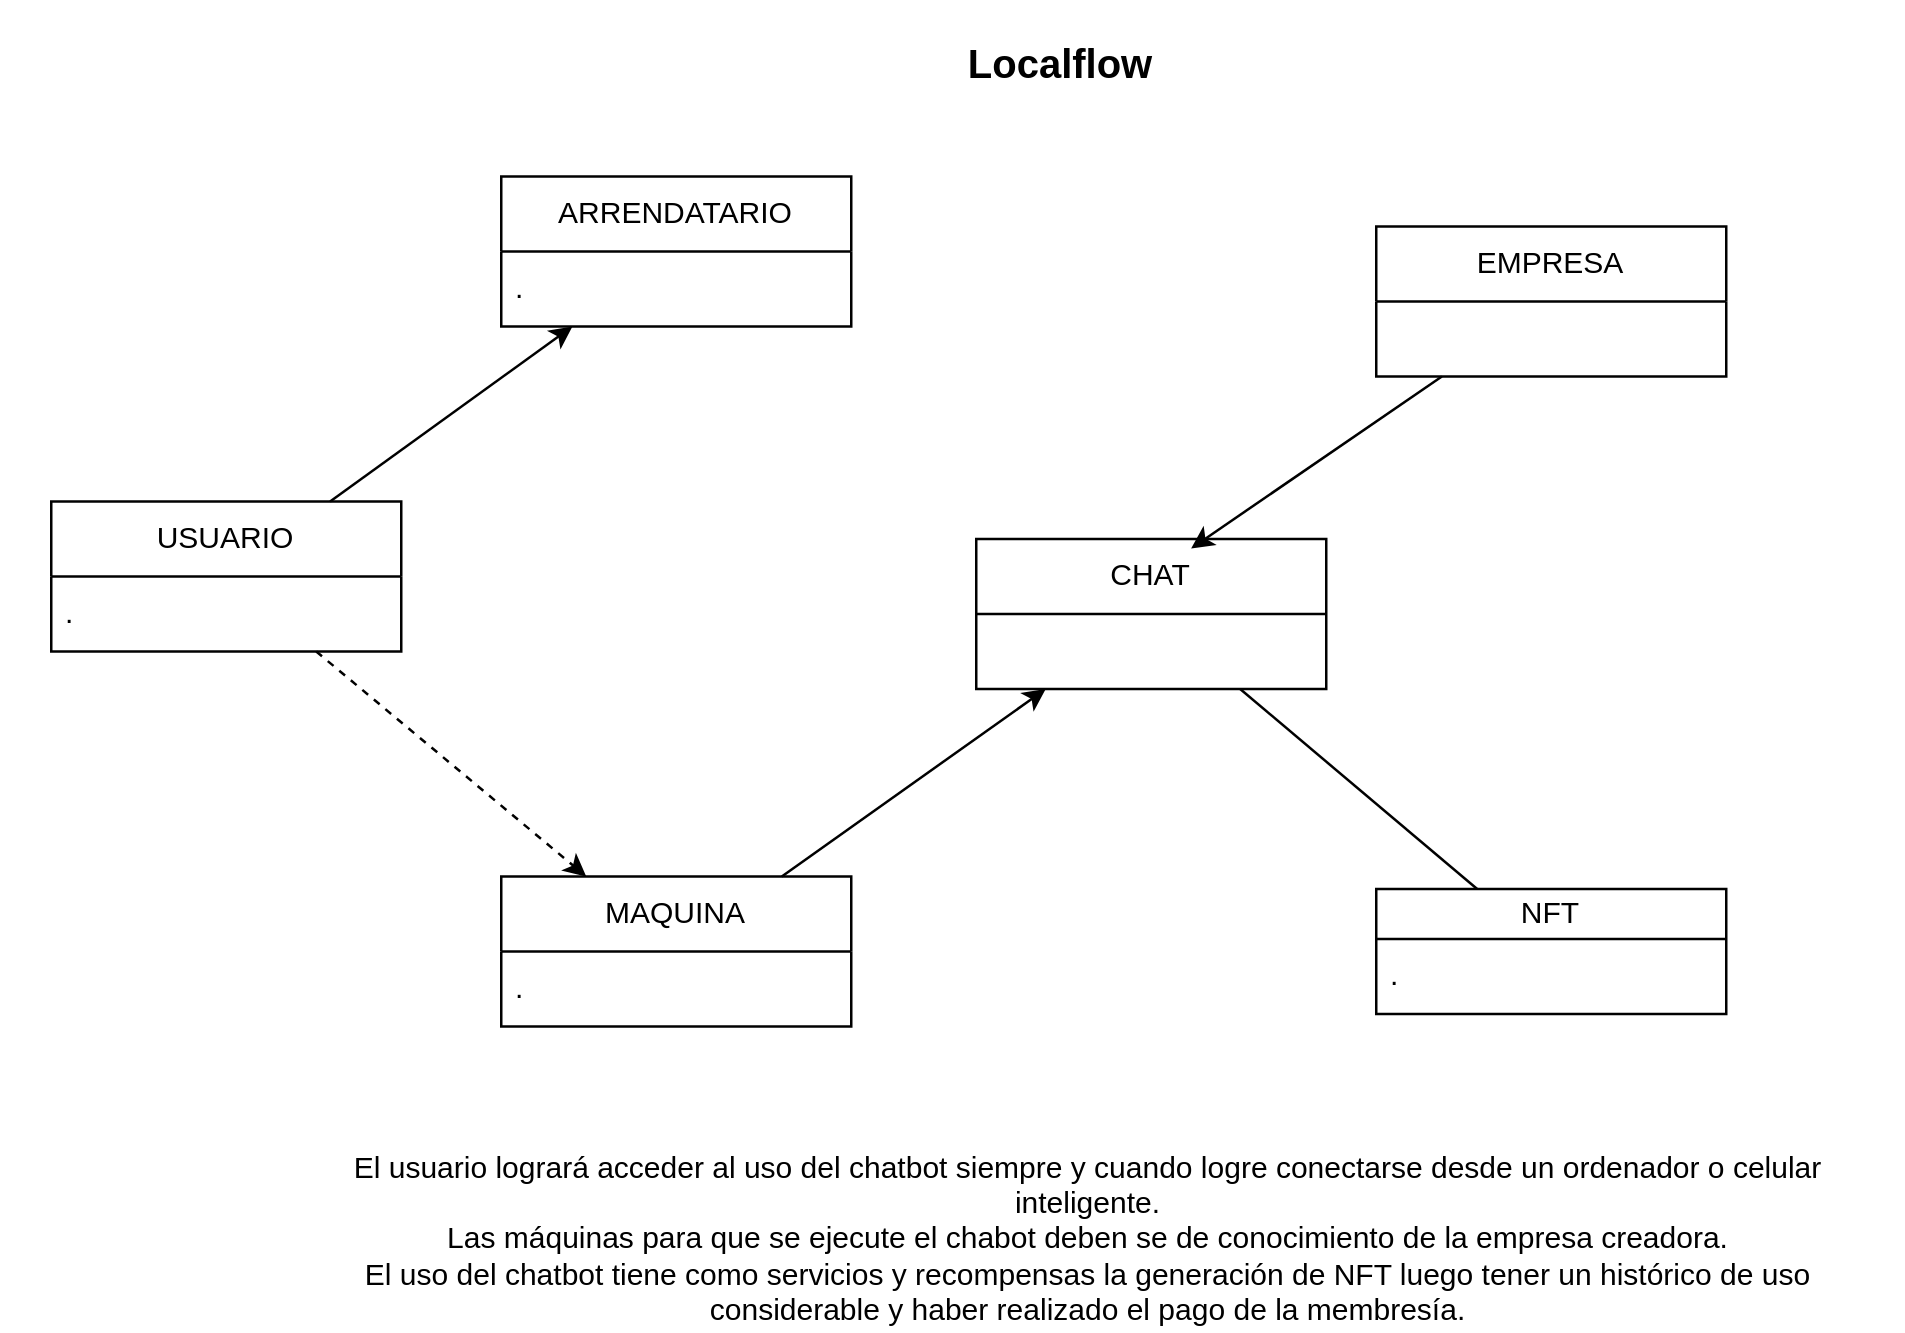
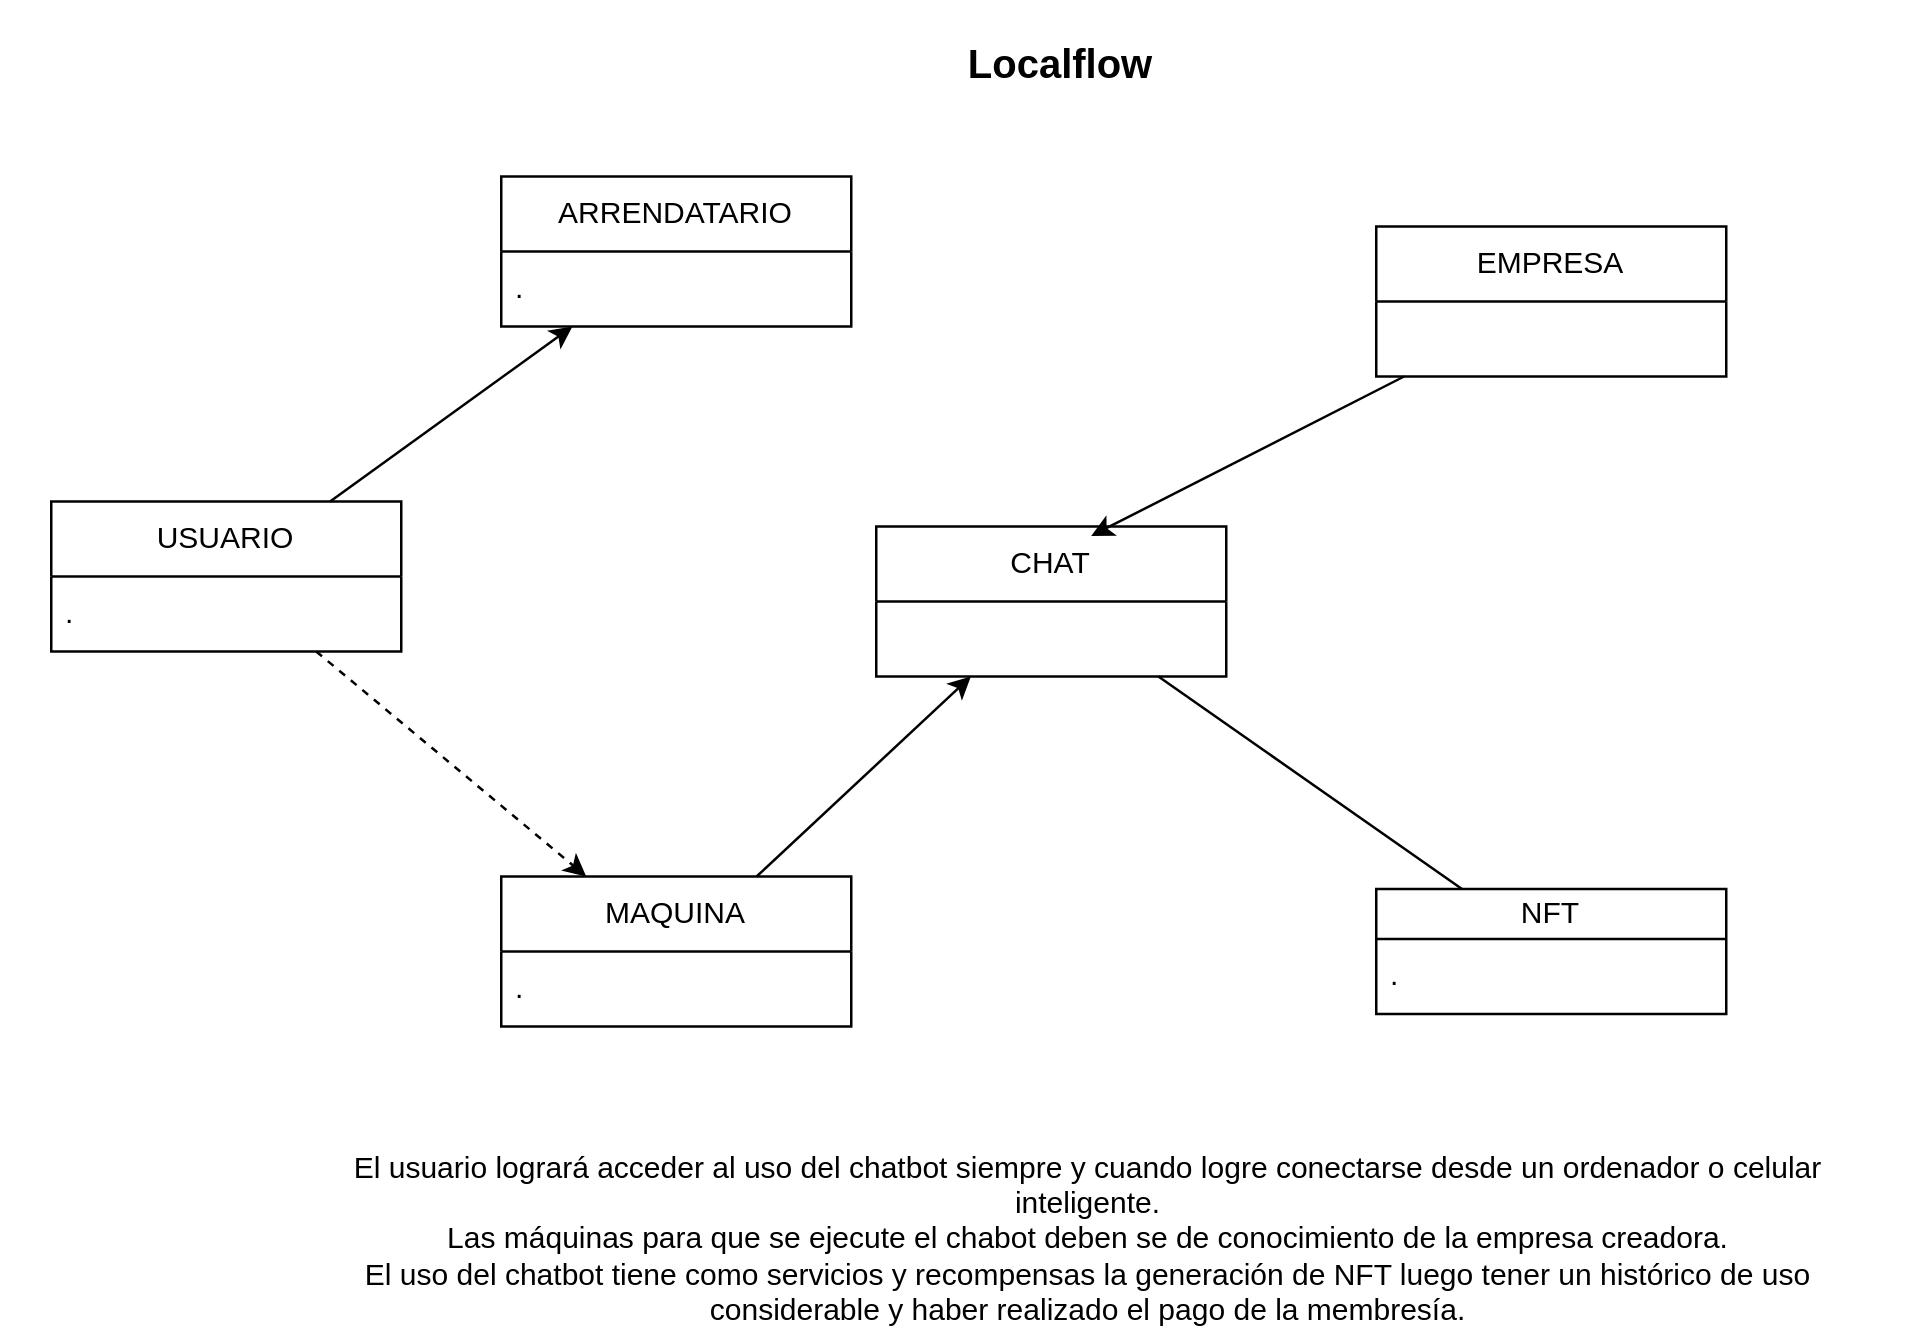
(1151, 614) -> (1051, 601)
